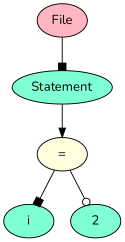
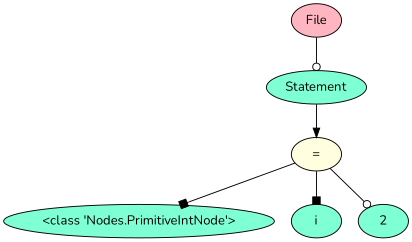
(62, 49) -> (316, 50)
none -> (139, 221)
